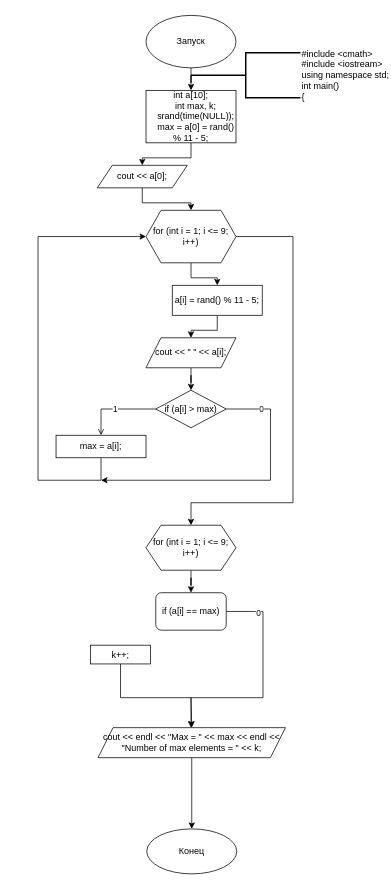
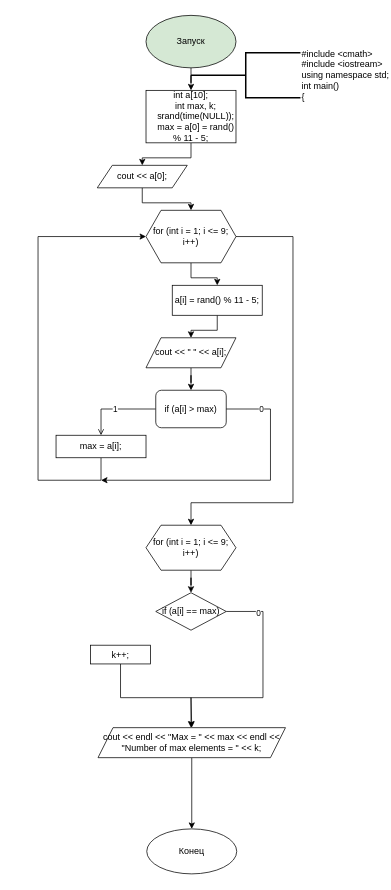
(191, 42) -> (191, 42)
(191, 409) -> (191, 409)
(191, 612) -> (191, 612)
